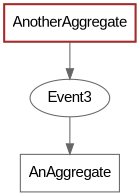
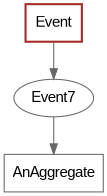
(70, 23) -> (54, 23)
(70, 98) -> (54, 98)
